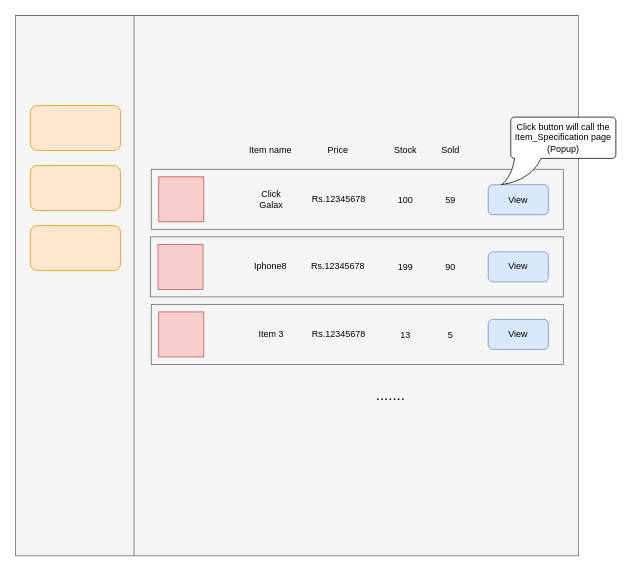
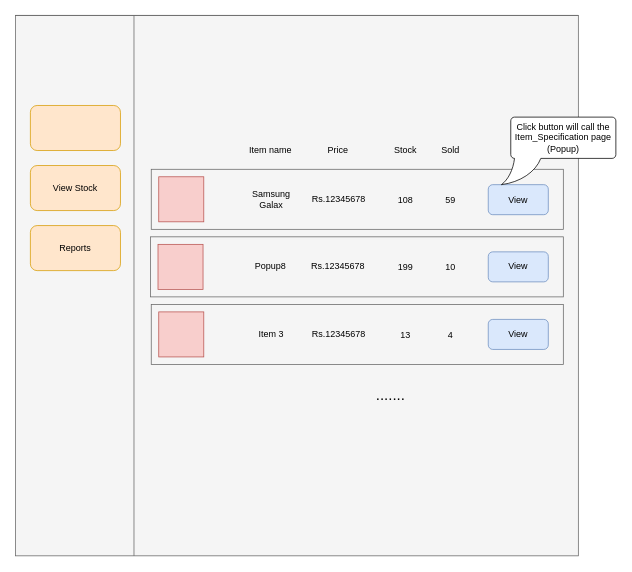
none -> (75, 188)
(271, 199) -> (271, 199)
(405, 200) -> (405, 200)
none -> (75, 248)
(270, 267) -> (270, 267)
(450, 267) -> (450, 267)
(450, 335) -> (450, 335)
